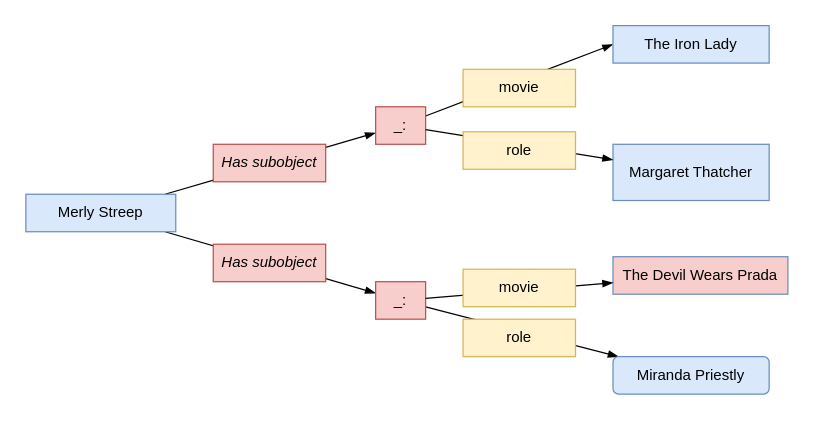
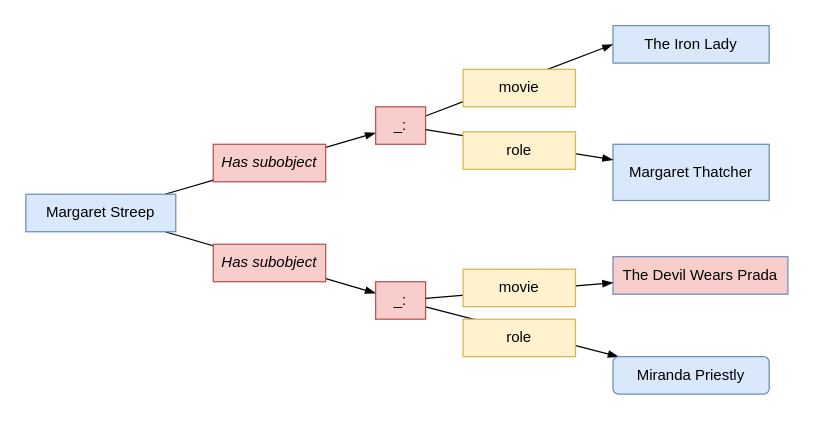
(101, 213) -> (101, 213)
